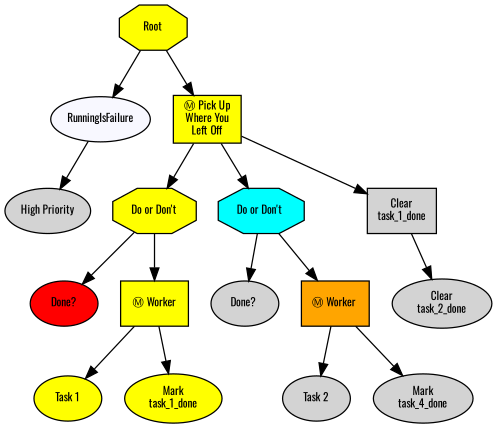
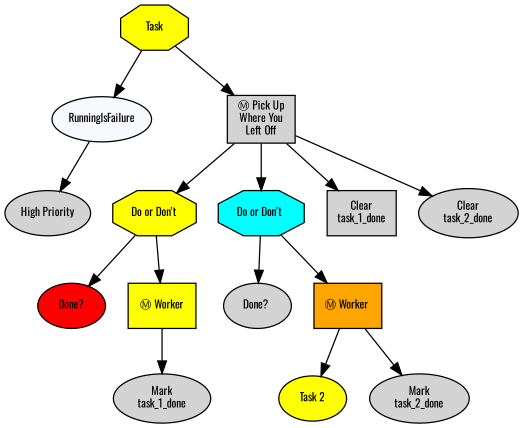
(153, 28) -> (155, 28)
(207, 119) -> (261, 119)
(419, 251) -> (358, 163)
(68, 399) -> none
(173, 399) -> (162, 399)
(316, 399) -> (313, 399)
(423, 399) -> (419, 399)
